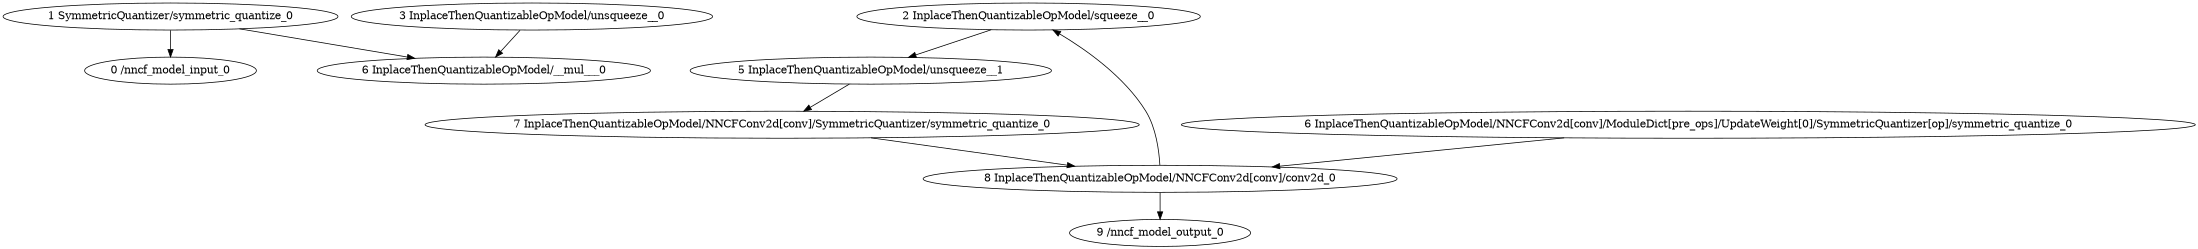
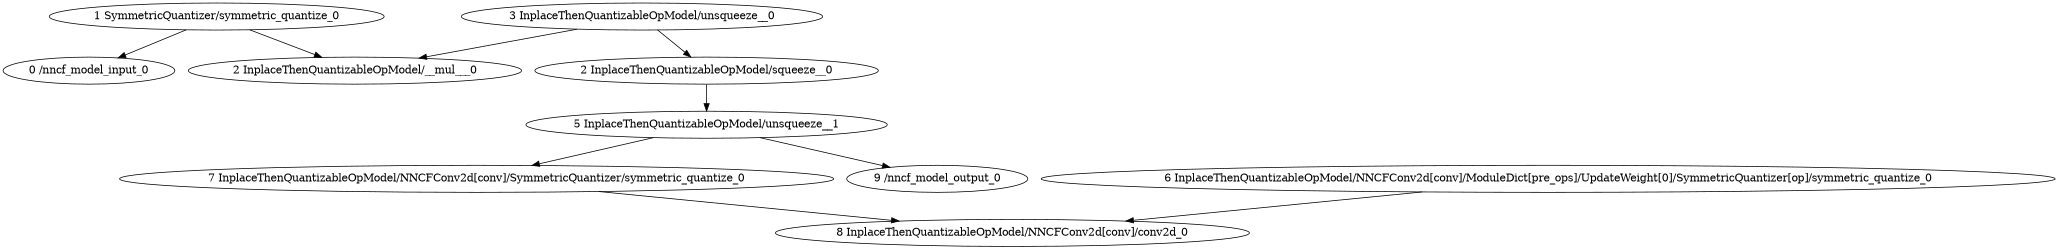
(484, 71) -> (355, 71)
(1127, 87) -> (671, 41)
(1160, 202) -> (821, 152)
